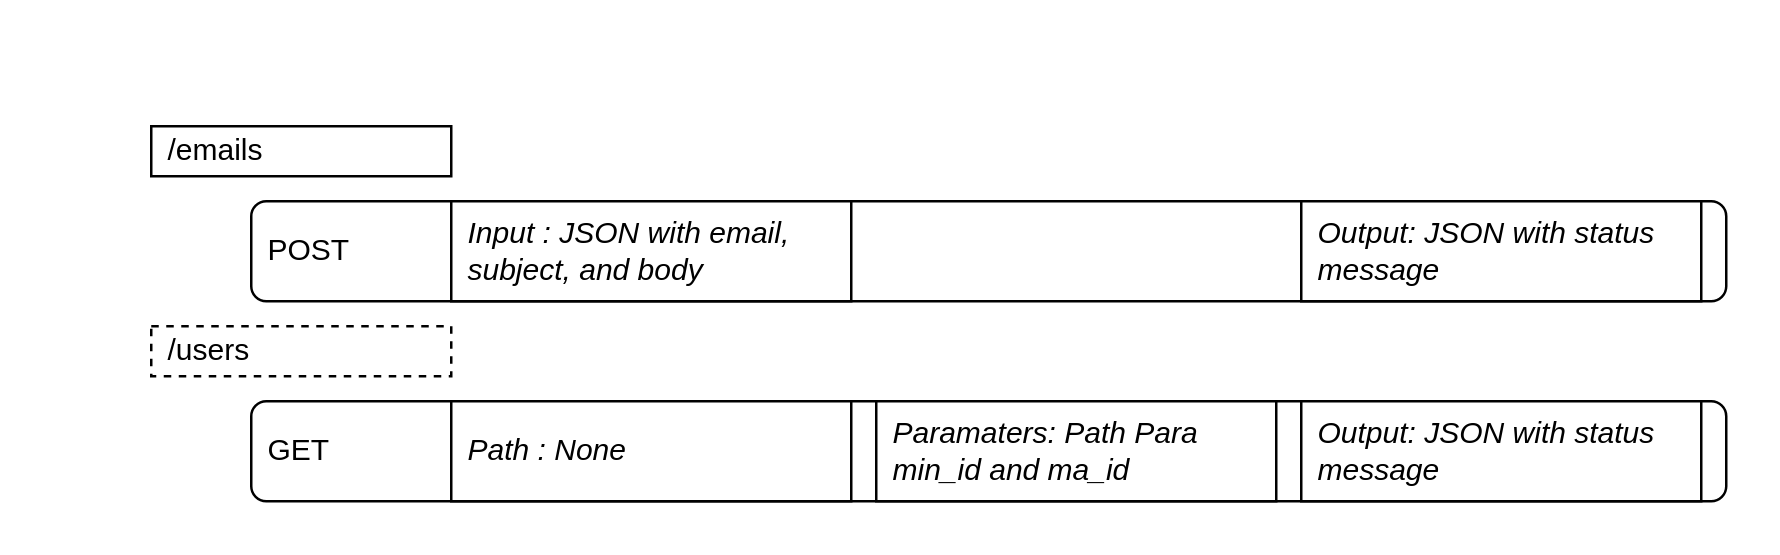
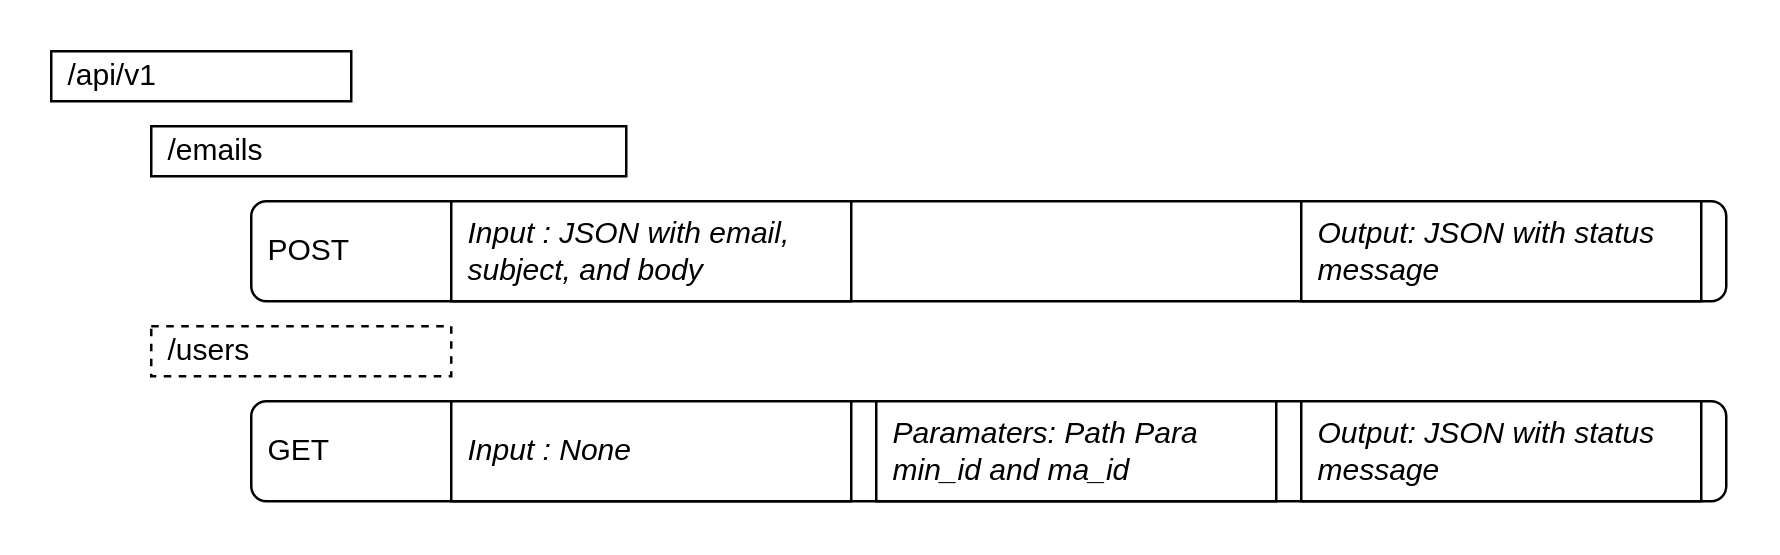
none -> (201, 76)
(301, 151) -> (389, 151)
(549, 451) -> (558, 451)
